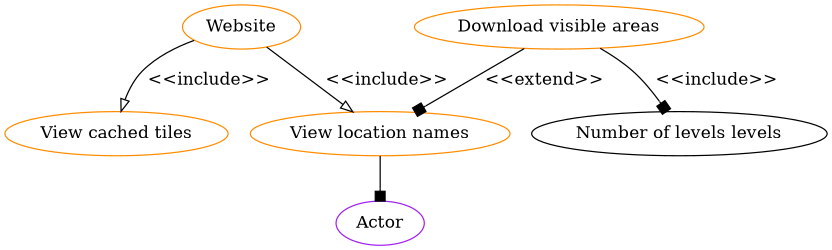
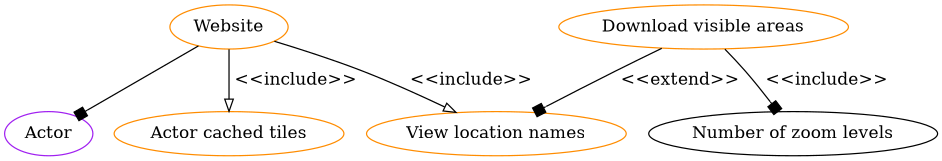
(116, 134) -> (229, 134)
(679, 134) -> (793, 134)
(380, 172) -> (143, 78)
